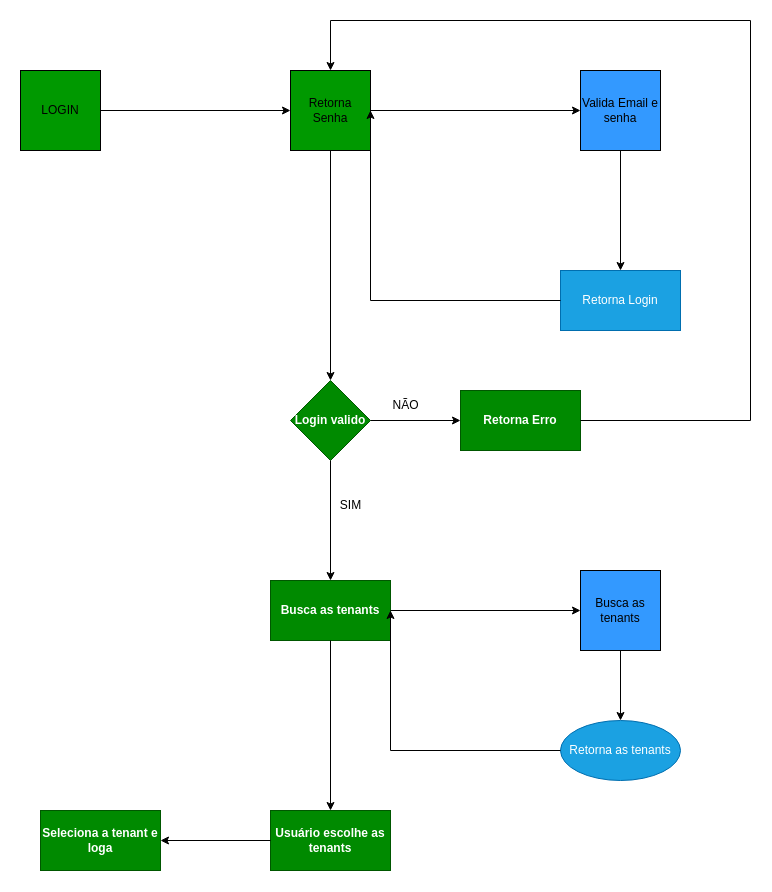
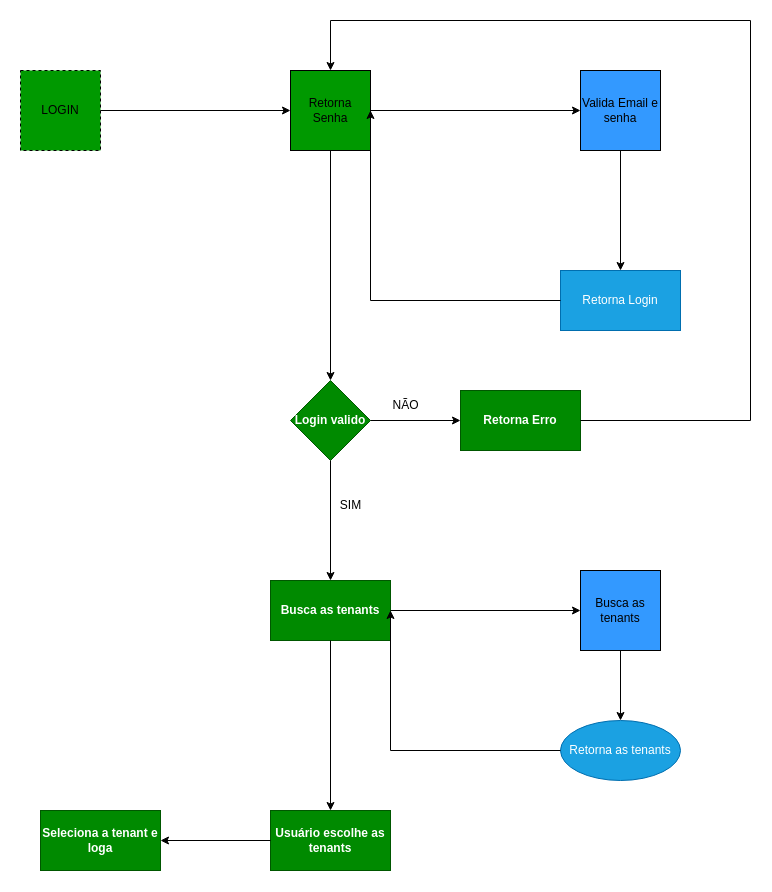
(61, 111) -> (61, 111)
